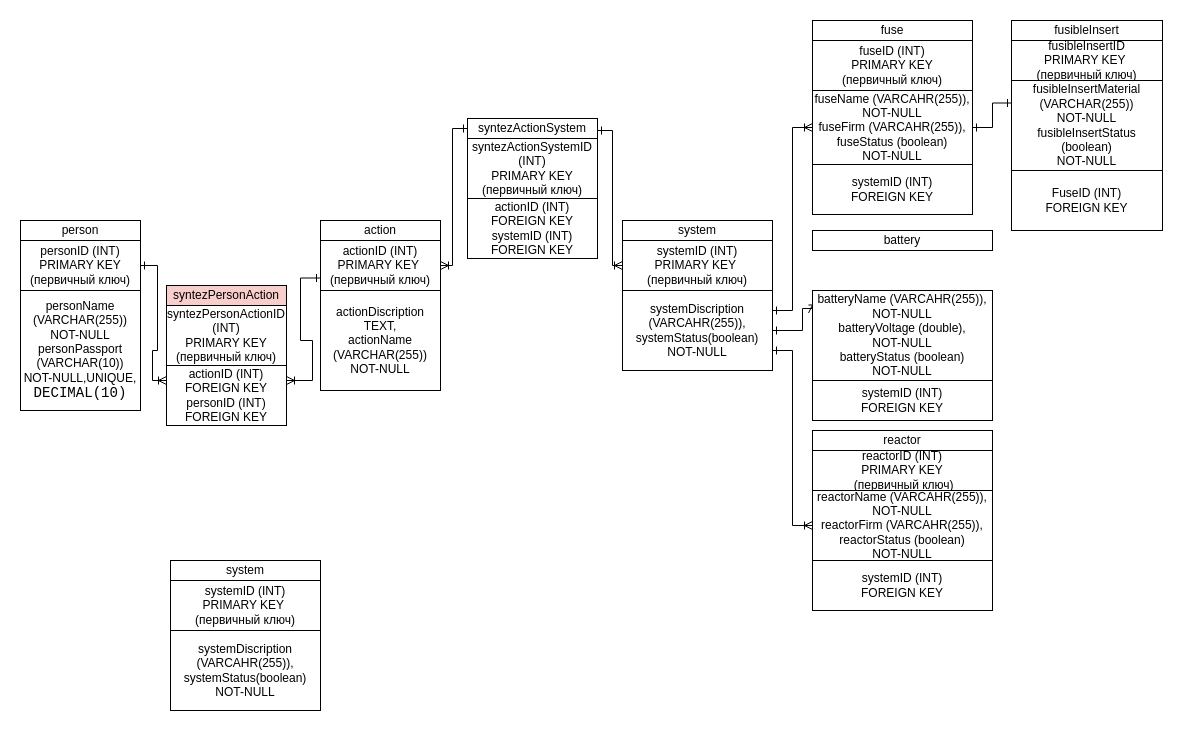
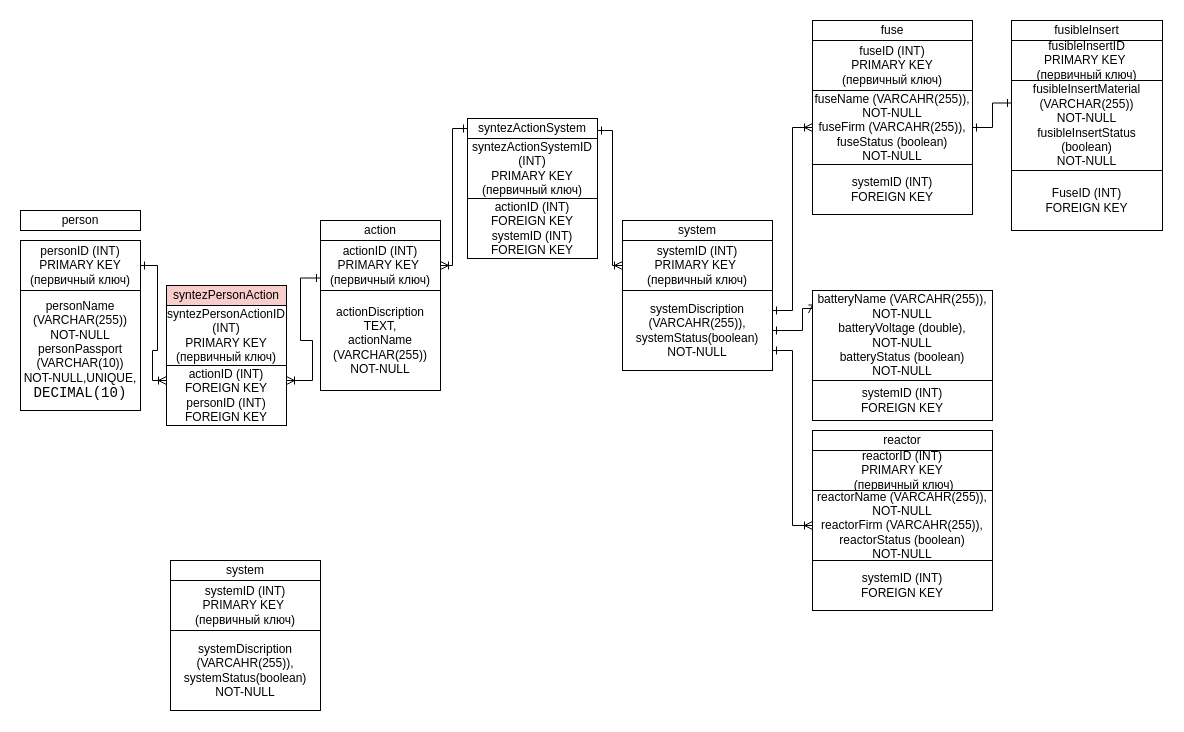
(81, 231) -> (81, 221)
(903, 241) -> none
